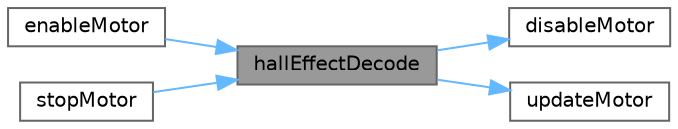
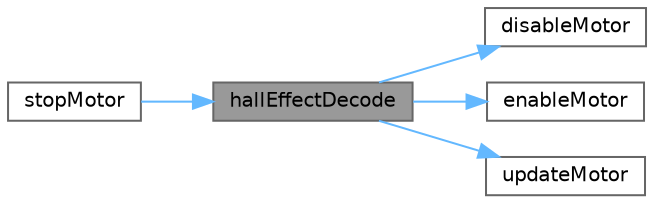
(191, 43) -> (440, 102)
